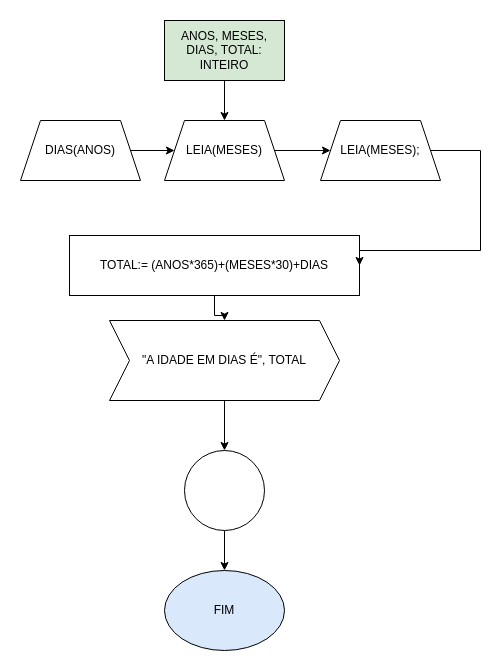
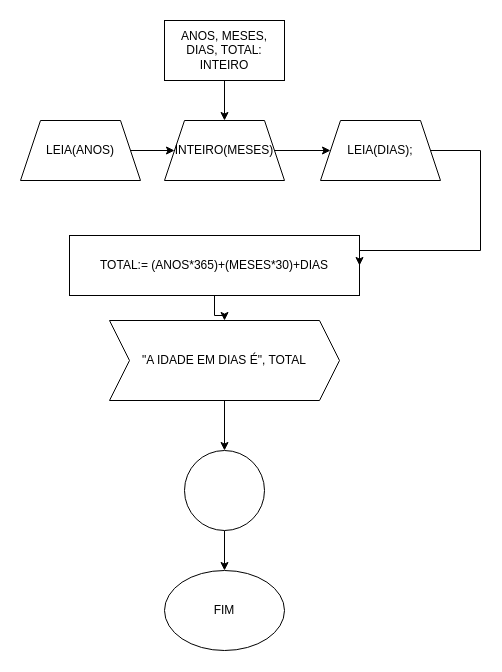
(225, 51) -> (225, 51)
(81, 151) -> (81, 151)
(225, 151) -> (225, 151)
(381, 151) -> (381, 151)
(225, 611) -> (225, 611)
